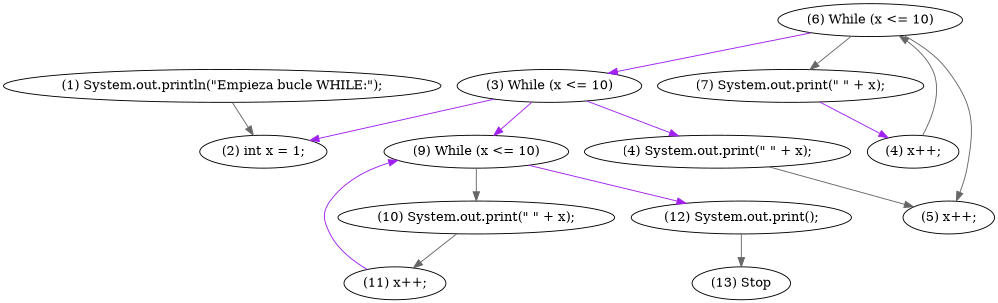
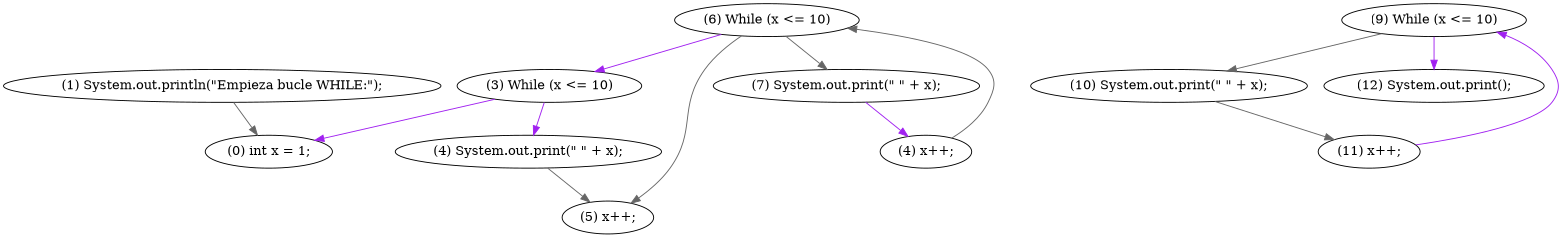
(516, 116) -> none
(263, 152) -> (269, 152)
(741, 283) -> none
